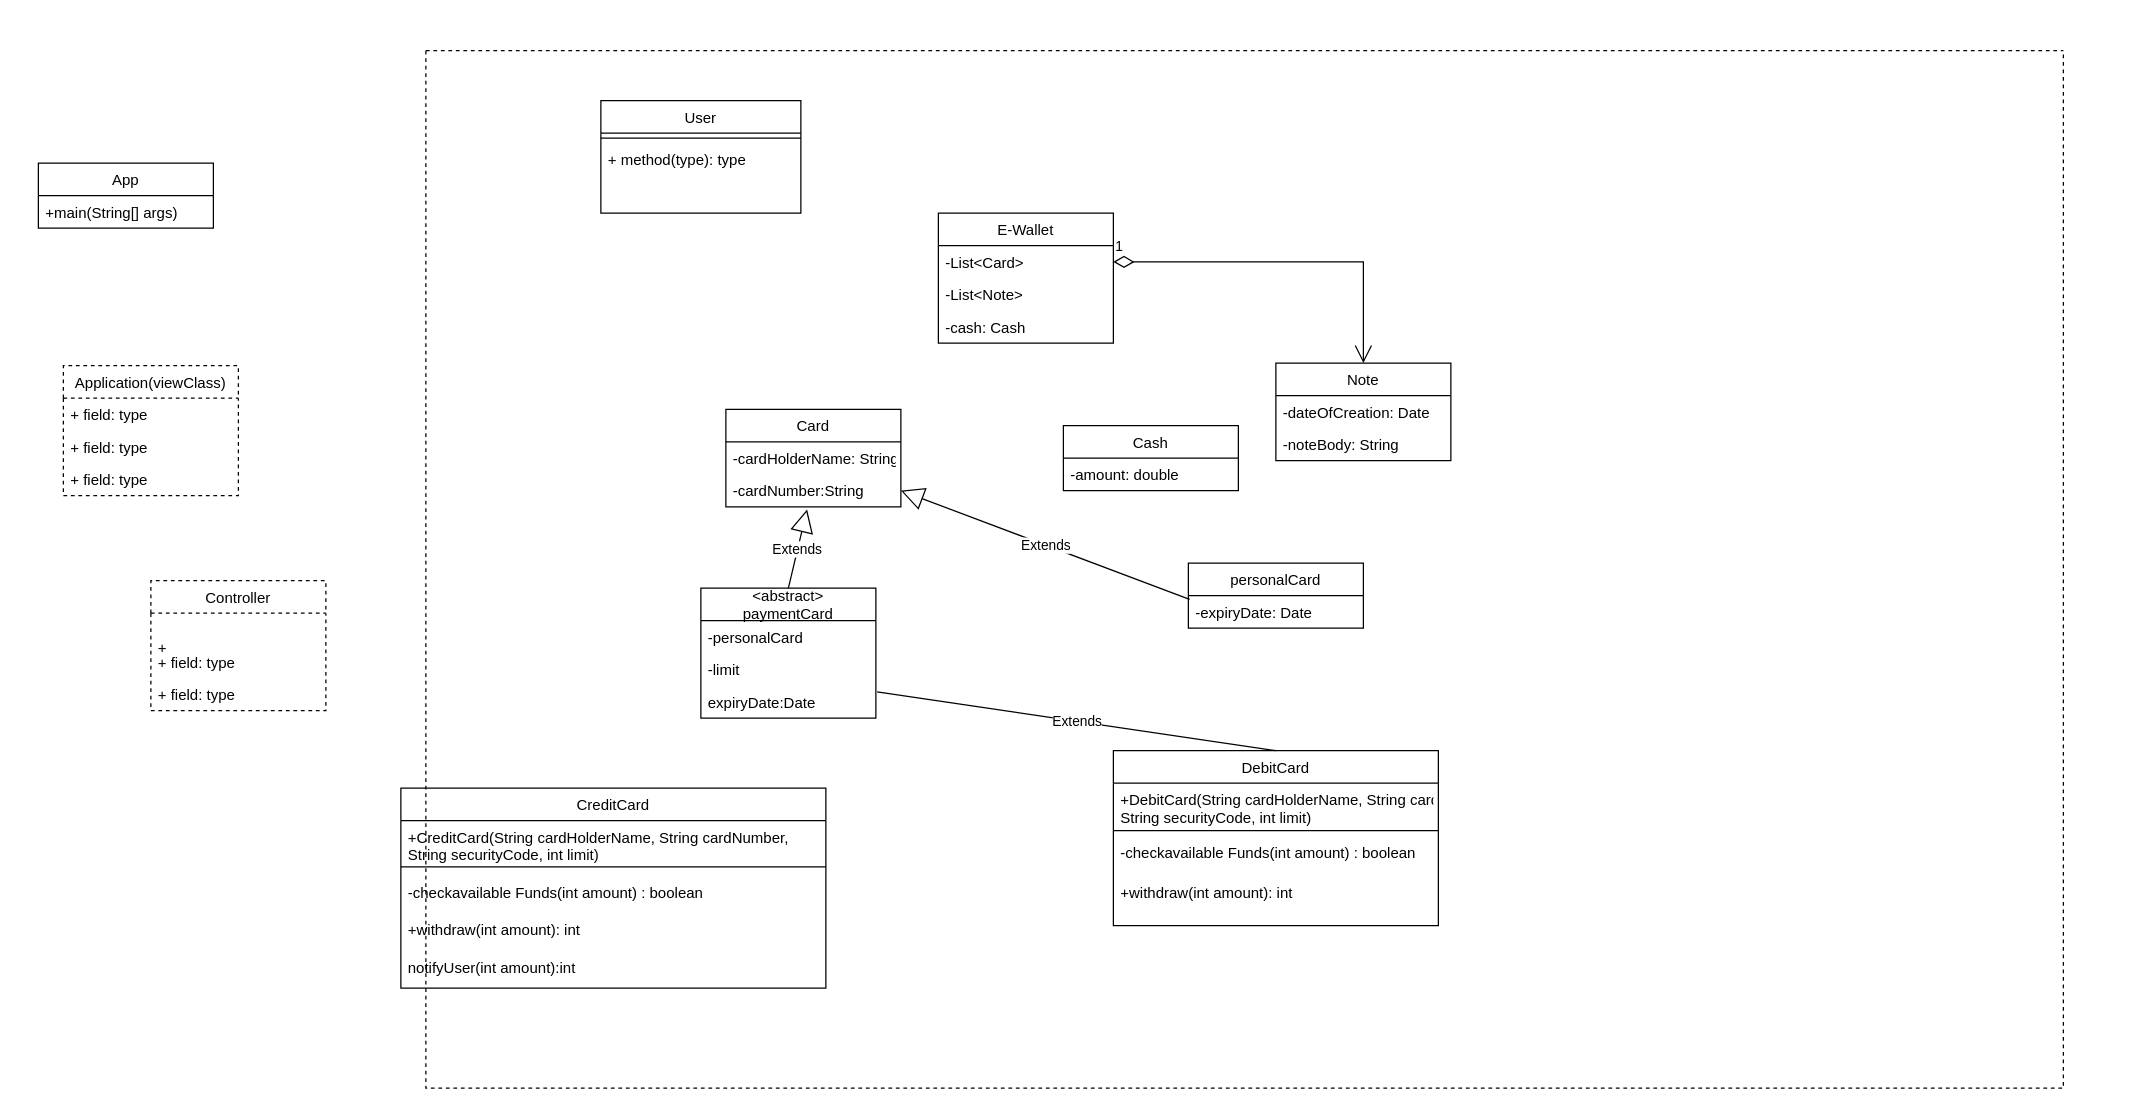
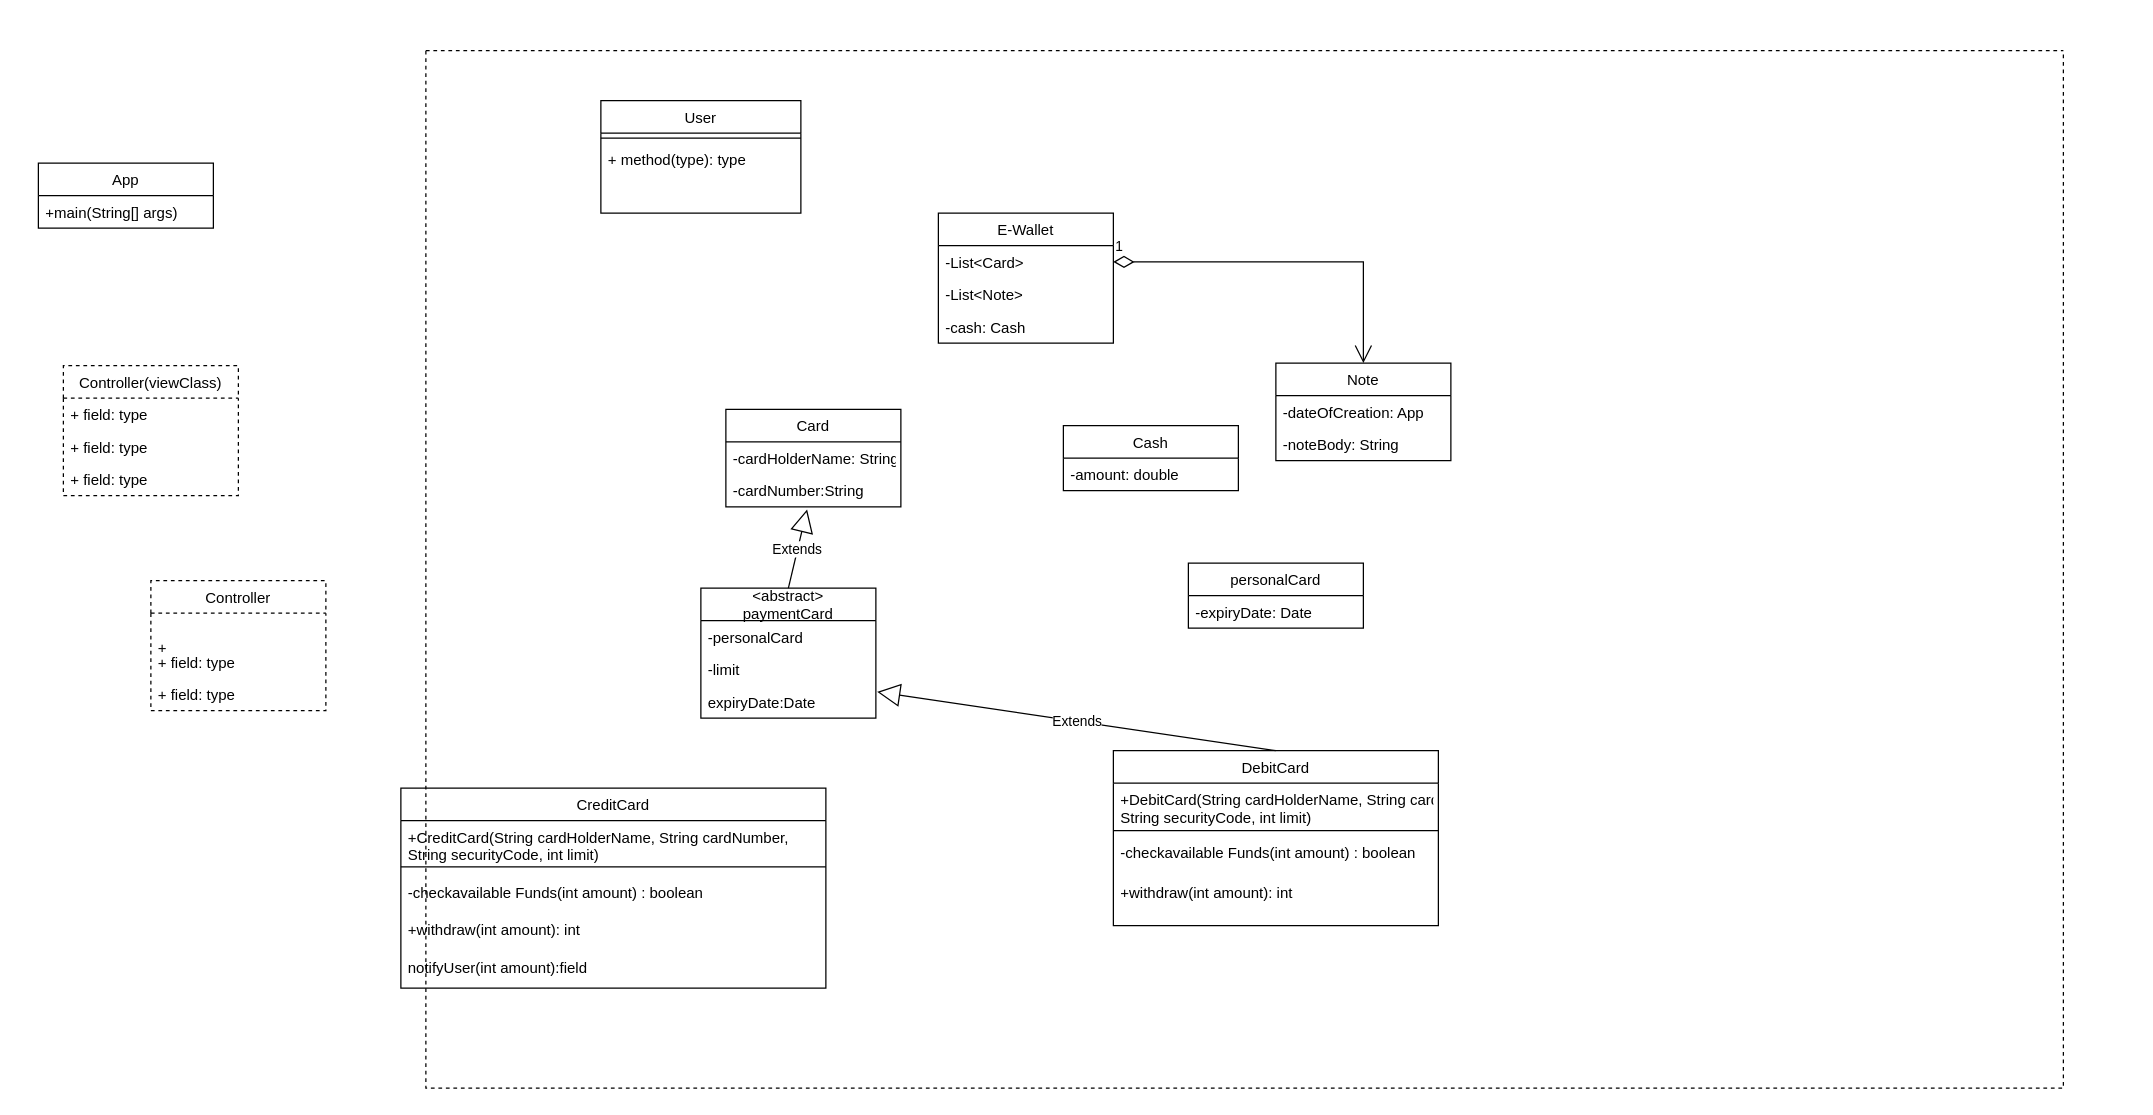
(150, 383) -> (150, 383)
(1365, 413) -> (1361, 413)
(1056, 549) -> none
(889, 694) -> (900, 695)
(507, 968) -> (513, 968)
